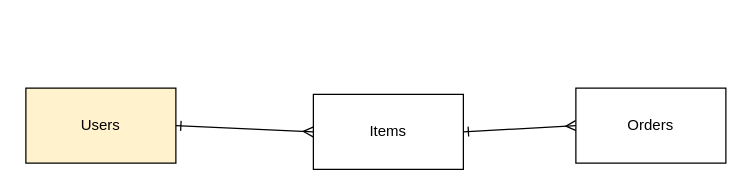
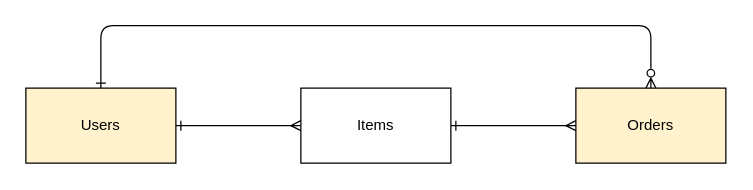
none -> (365, 26)
(651, 126) -> (651, 126)
(388, 132) -> (376, 126)
